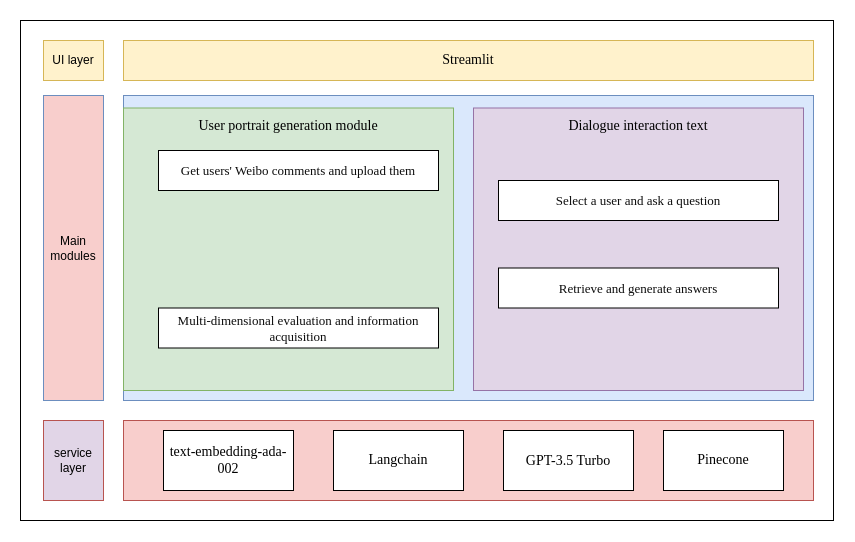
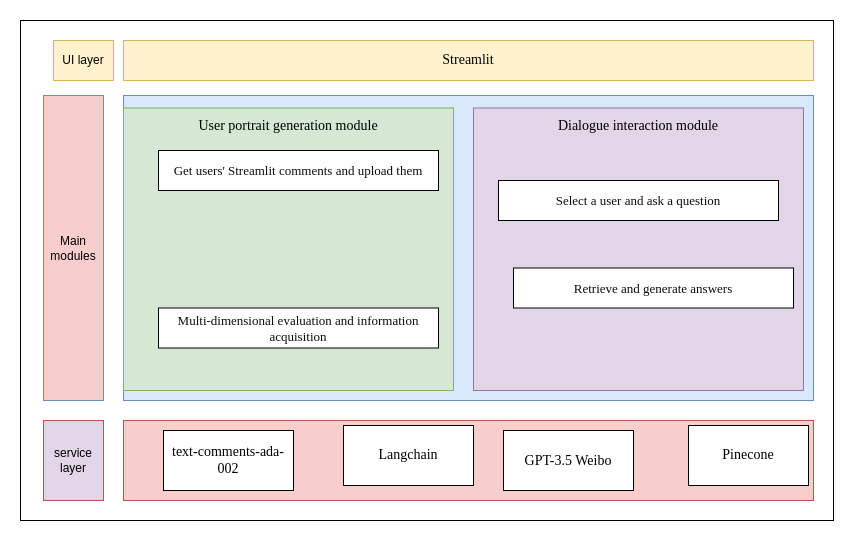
(74, 61) -> (84, 61)
(299, 171) -> (299, 171)
(639, 250) -> (639, 250)
(639, 288) -> (654, 288)
(229, 461) -> (229, 461)
(399, 461) -> (409, 456)
(569, 461) -> (569, 461)
(724, 461) -> (749, 456)
